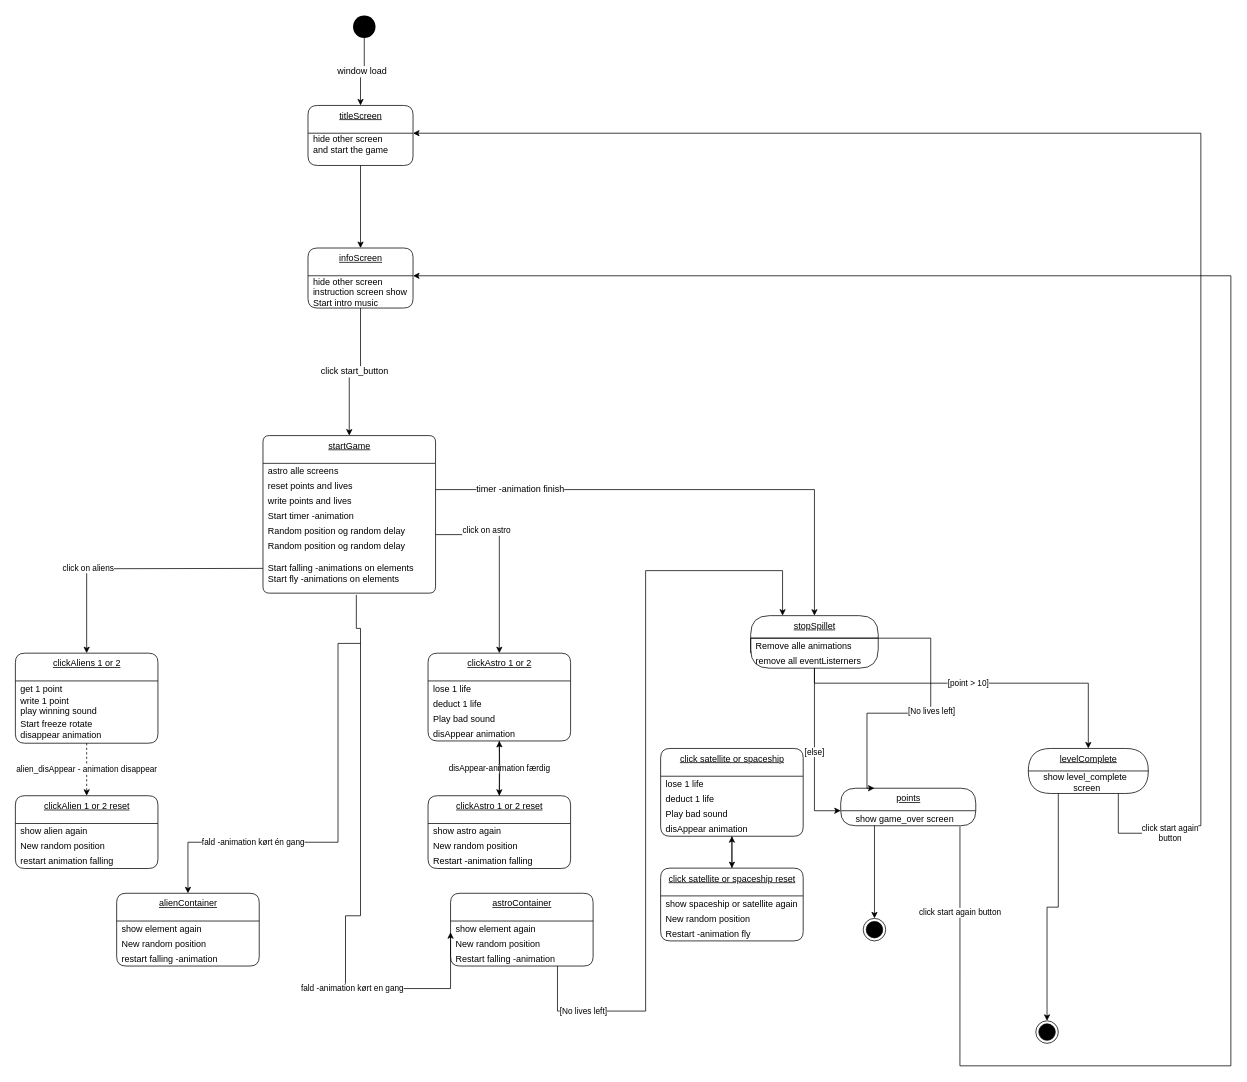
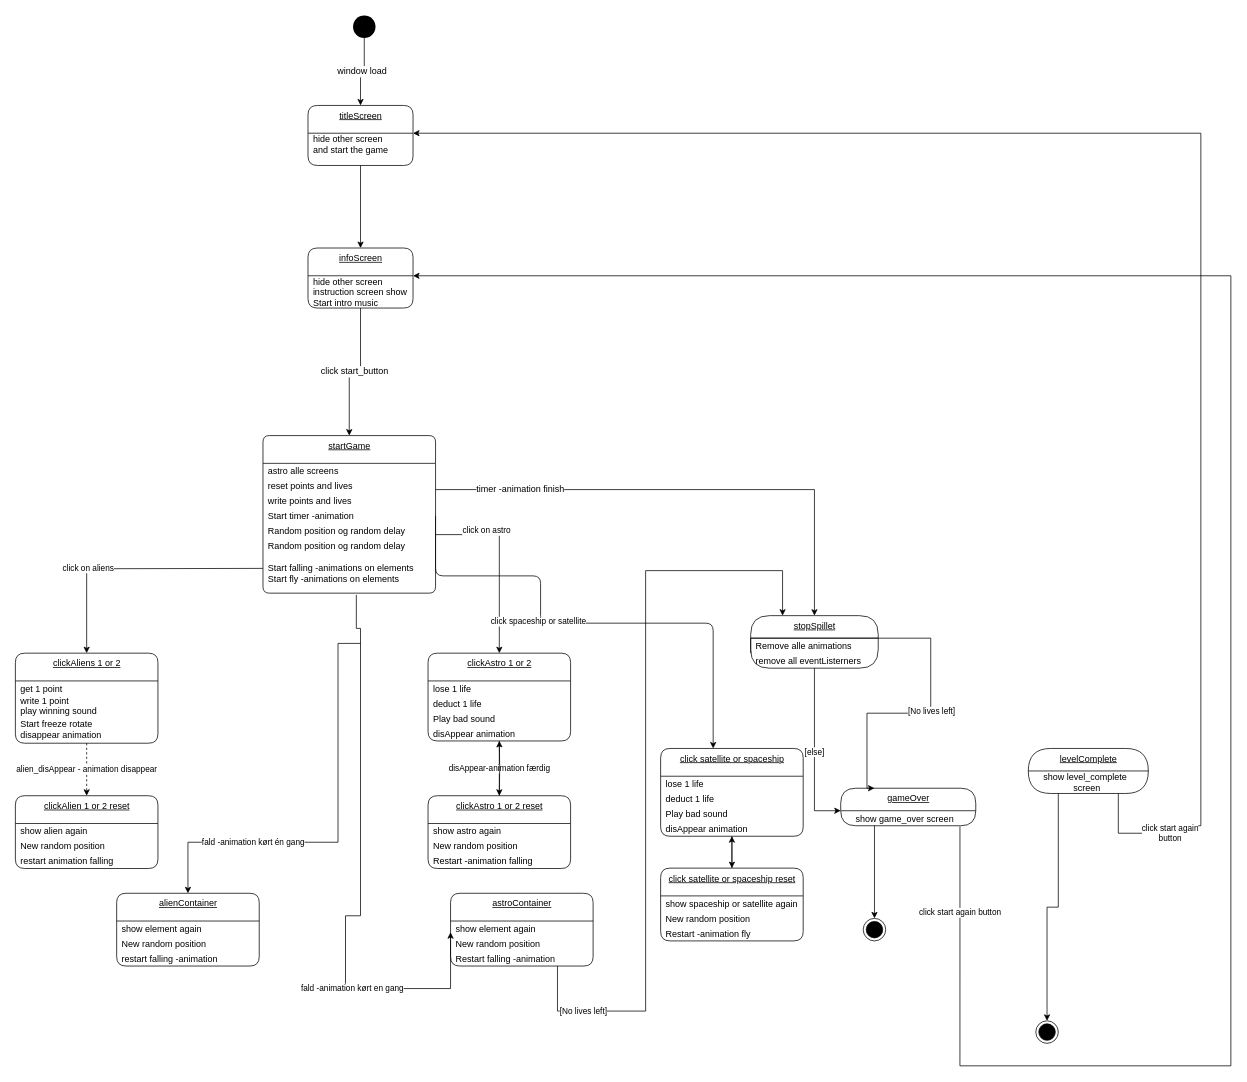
none -> (541, 619)
(982, 683) -> none
(908, 799) -> (908, 799)
